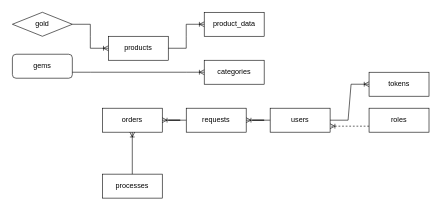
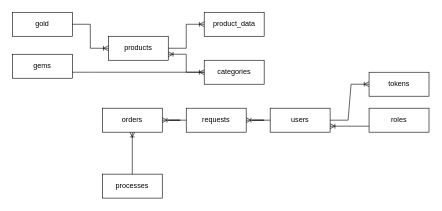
(42, 24) -> (42, 24)
none -> (172, 54)
(42, 66) -> (42, 66)
(349, 126) -> (349, 126)
